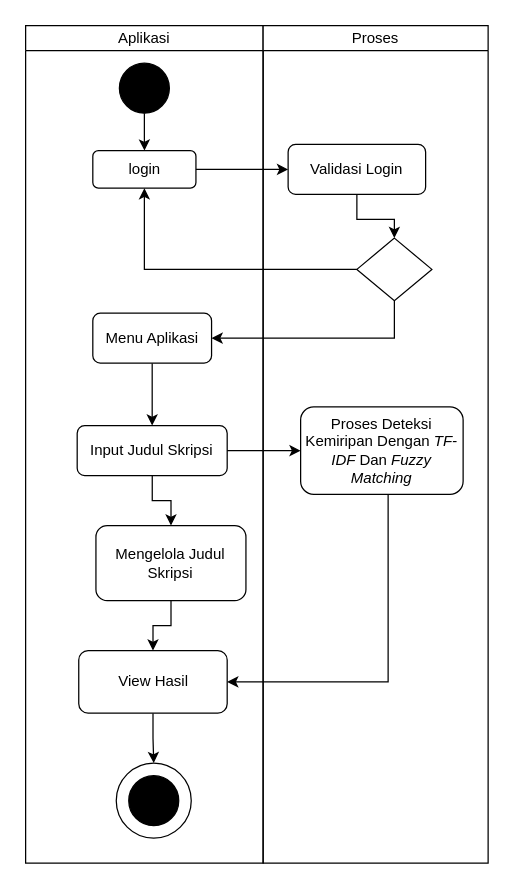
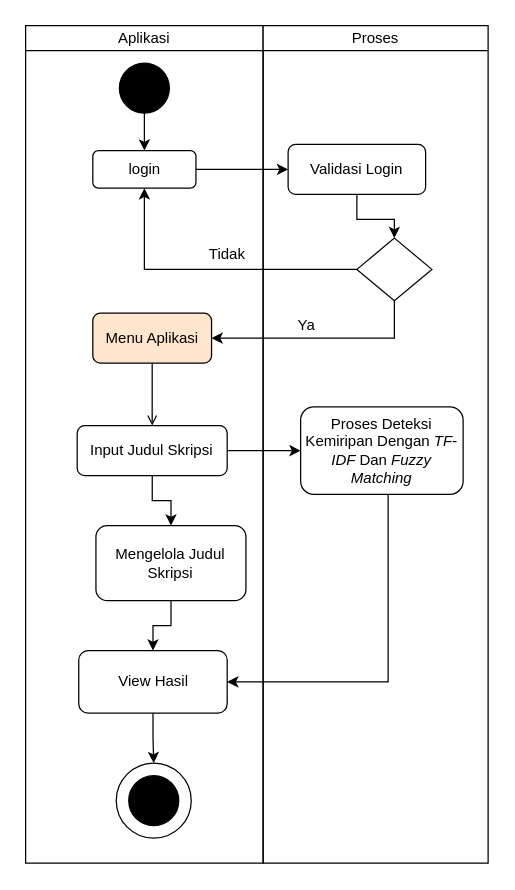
none -> (227, 254)
none -> (307, 326)
(152, 338) -> (152, 338)
(152, 416) -> (152, 418)
